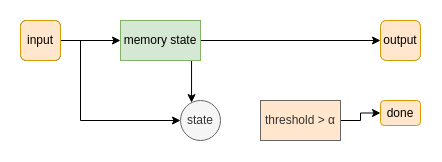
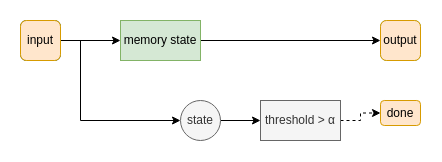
(192, 78) -> none
none -> (237, 121)
(301, 121) -> (301, 121)
(361, 121) -> (361, 121)
